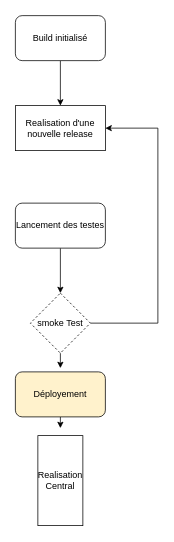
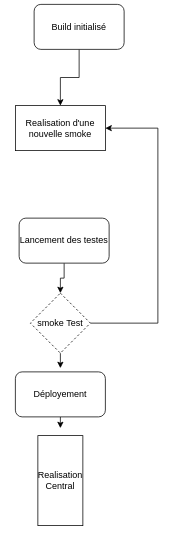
(60, 38) -> (79, 27)
(60, 128) -> (60, 128)
(60, 225) -> (64, 240)
(60, 394) -> (60, 394)
